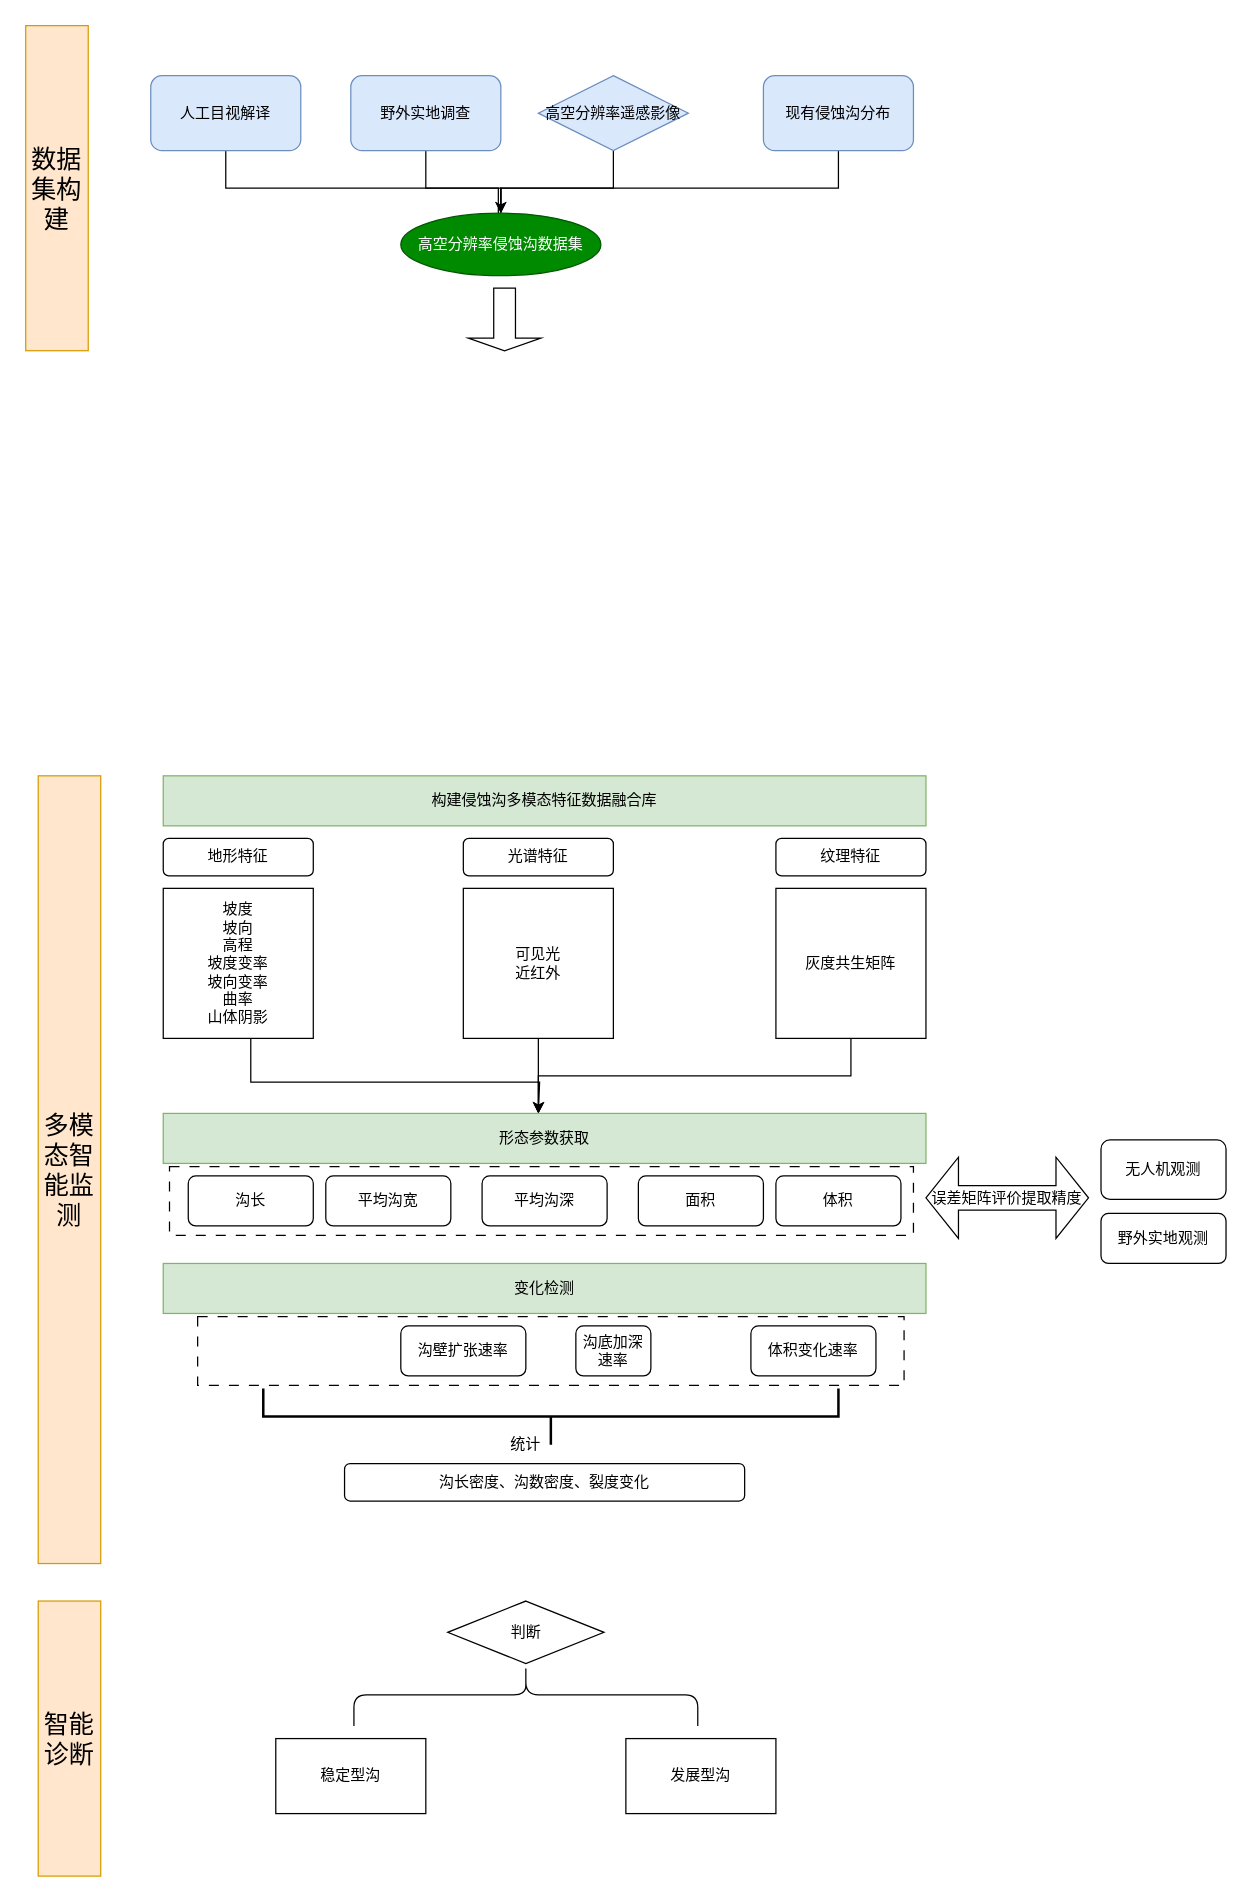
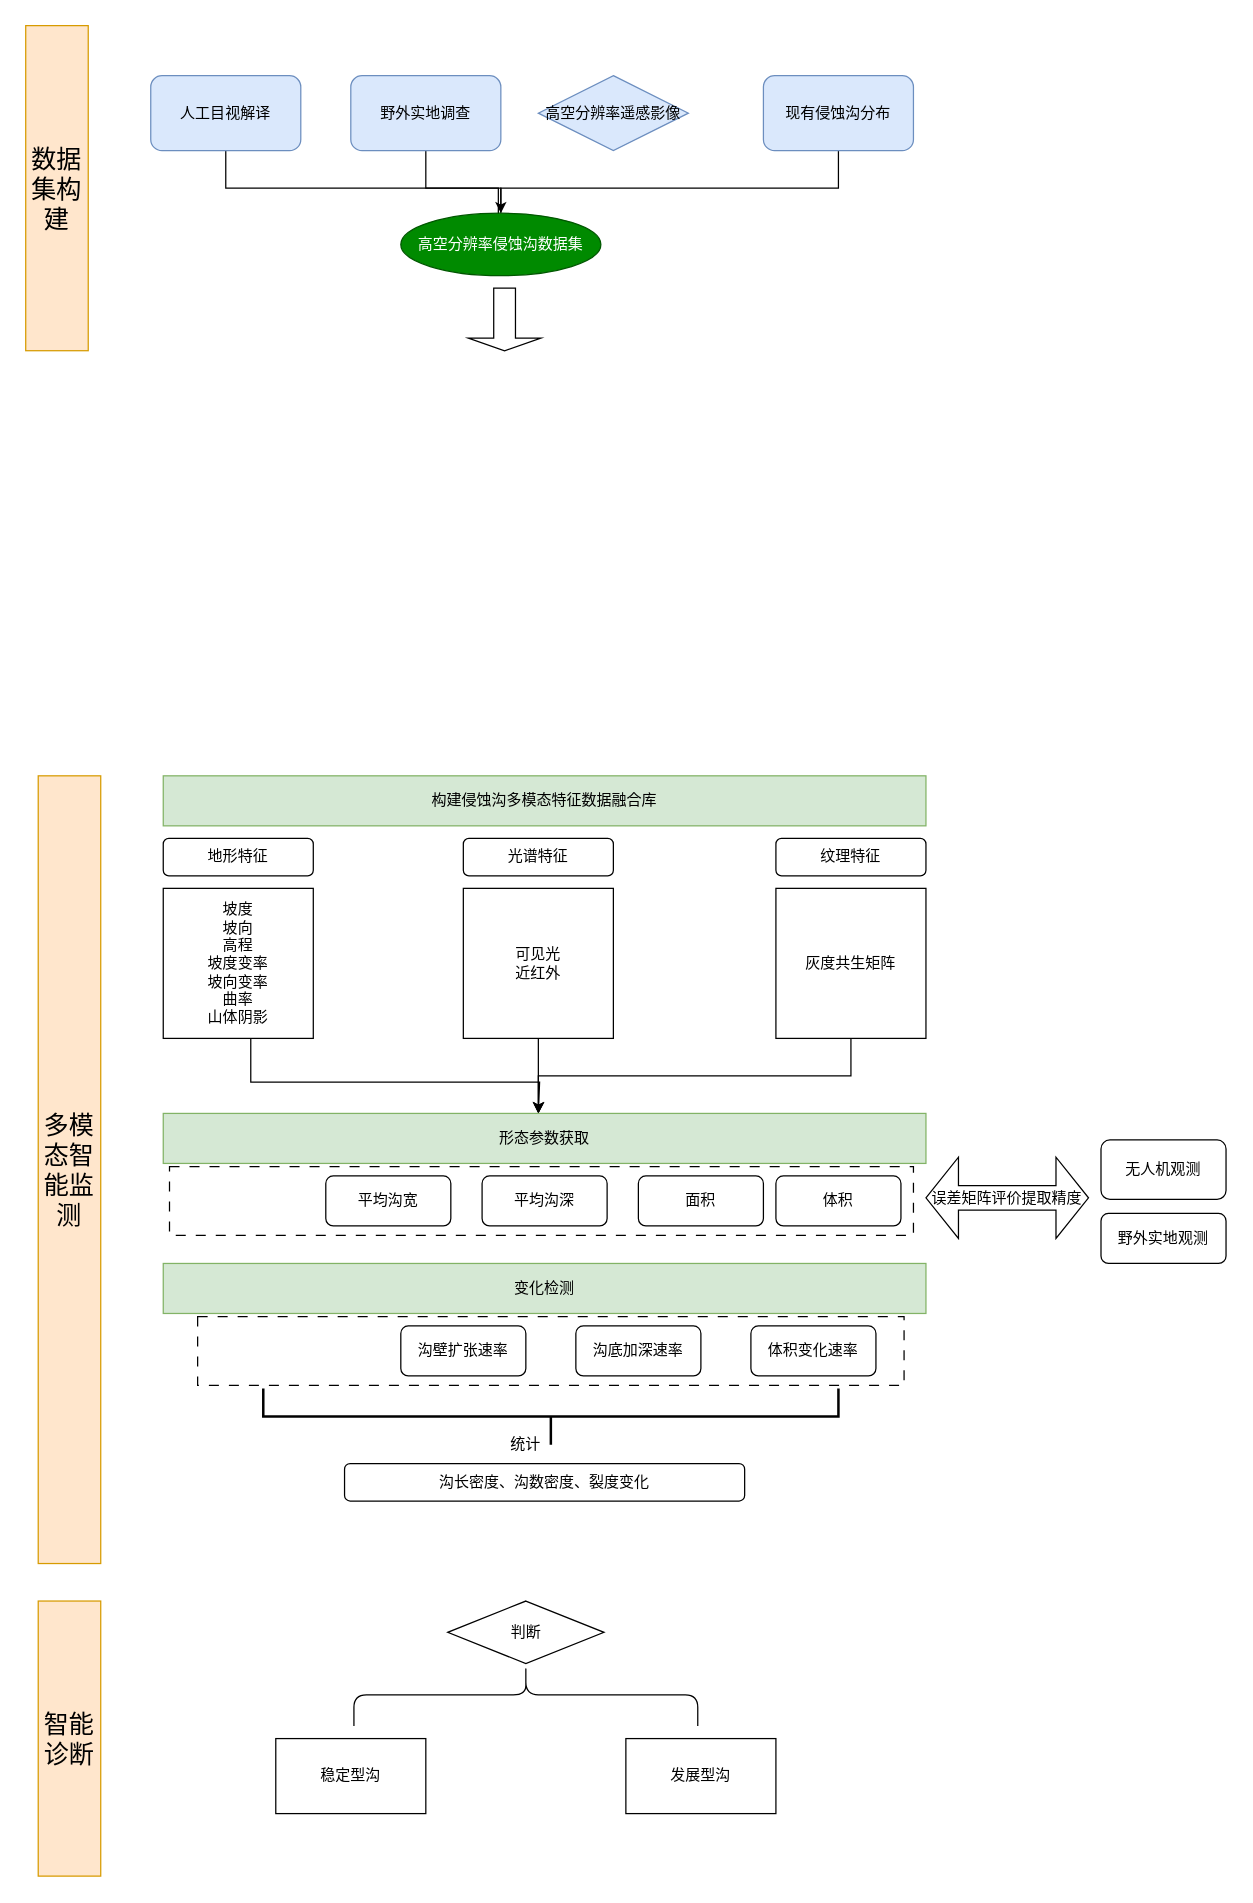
(613, 168) -> none
(251, 1201) -> none
(613, 1351) -> (638, 1351)
